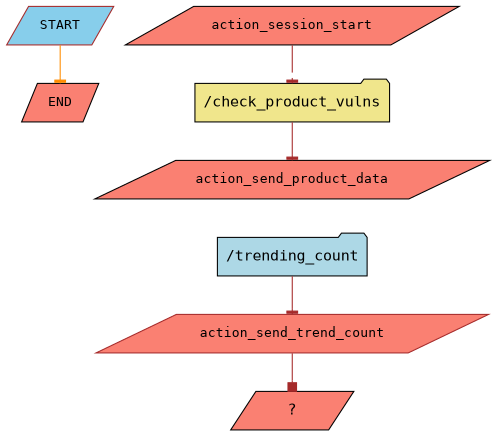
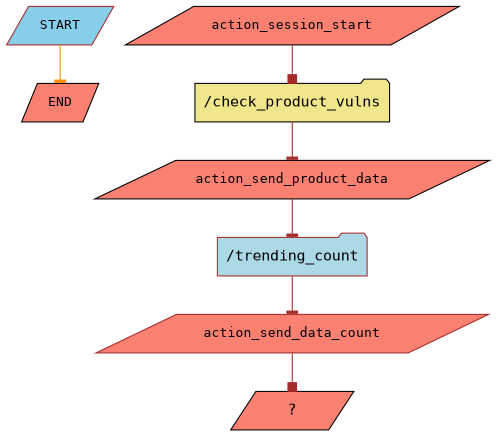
(292, 59) -> (292, 59)
none -> (292, 216)
(292, 257) -> (292, 257)
(292, 334) -> (292, 334)
